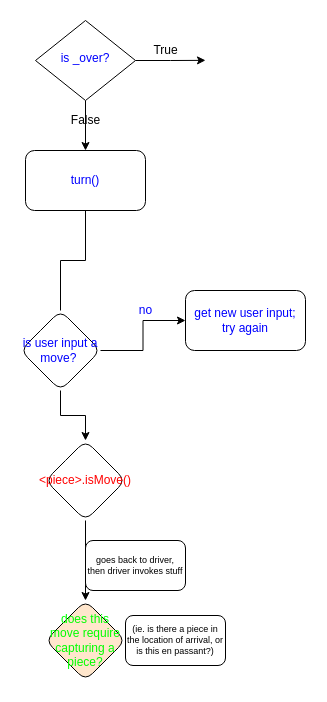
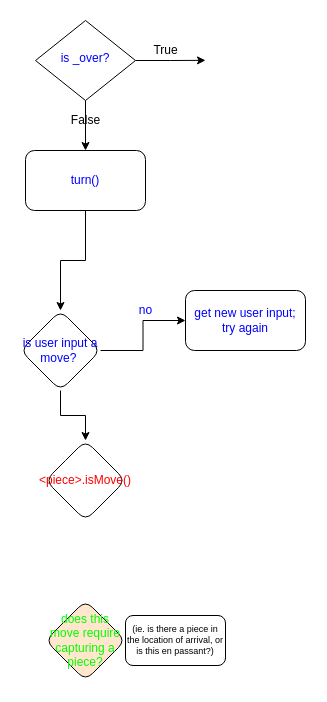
(61, 305) -> (61, 302)
(86, 557) -> none
(136, 566) -> none
